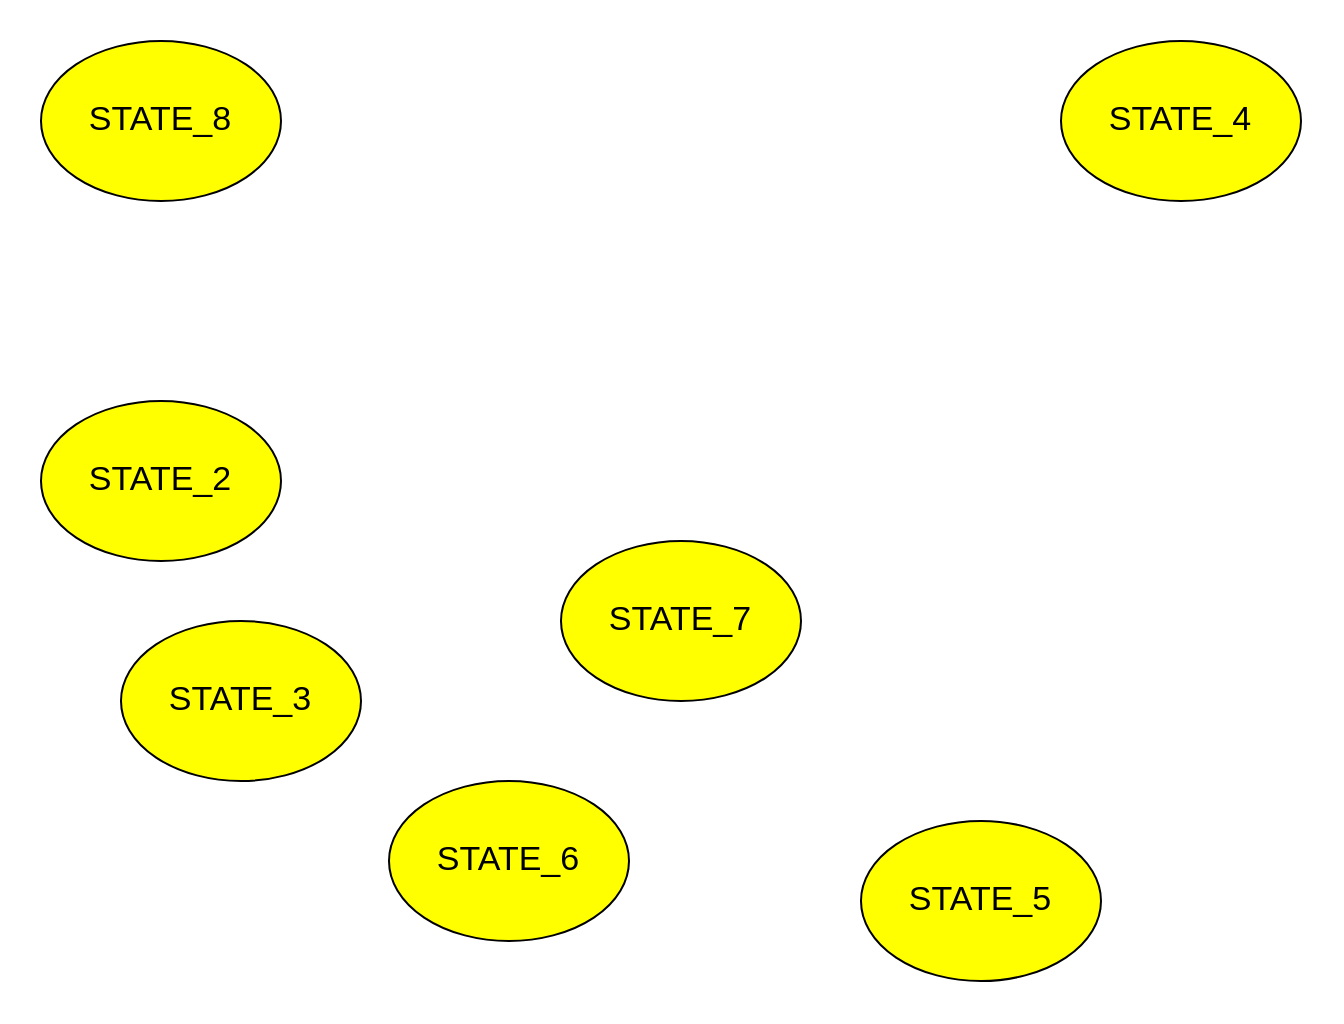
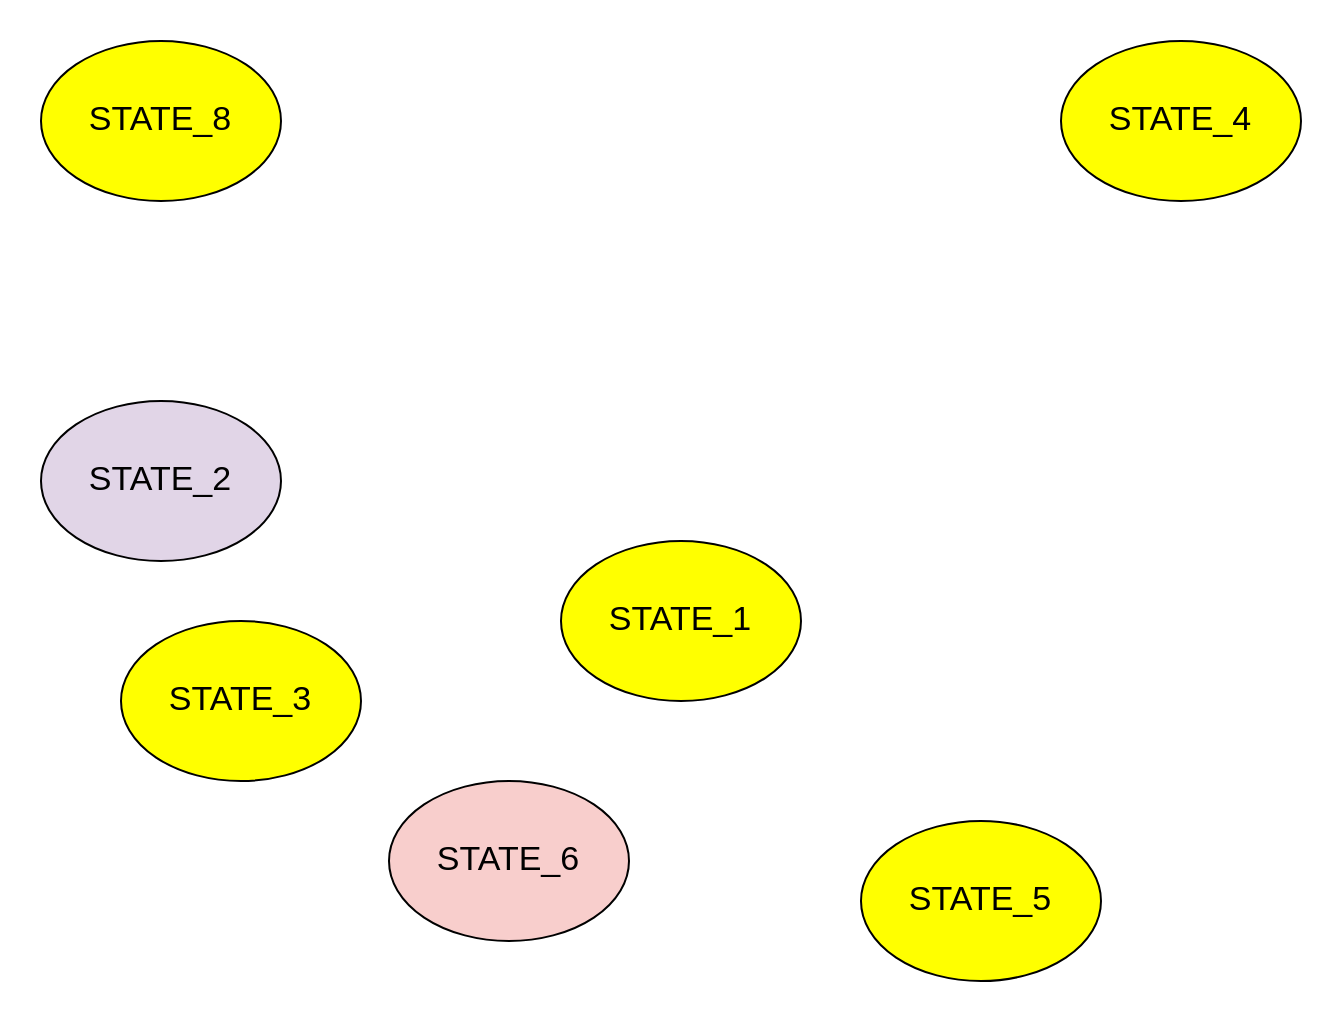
(161, 481) -> (161, 481)
(681, 621) -> (681, 621)
(509, 861) -> (509, 861)
